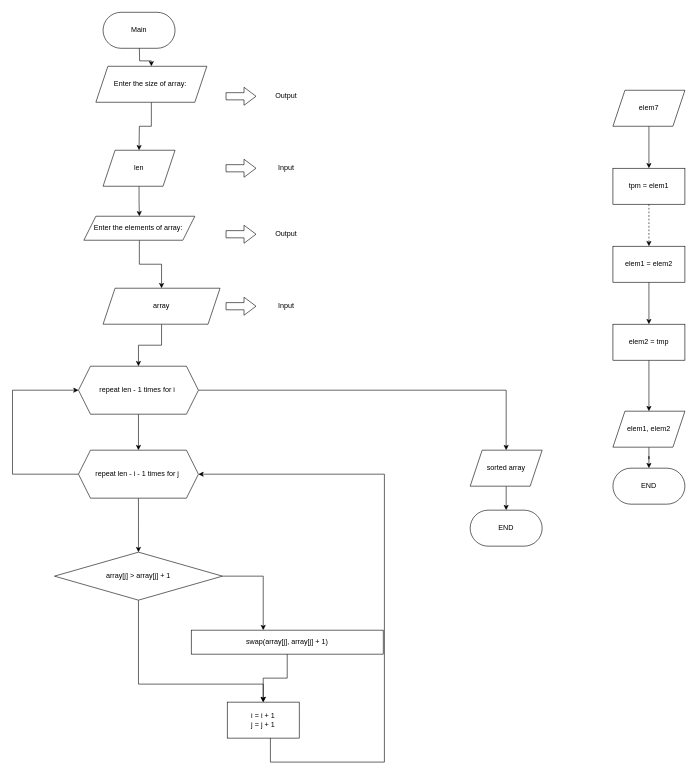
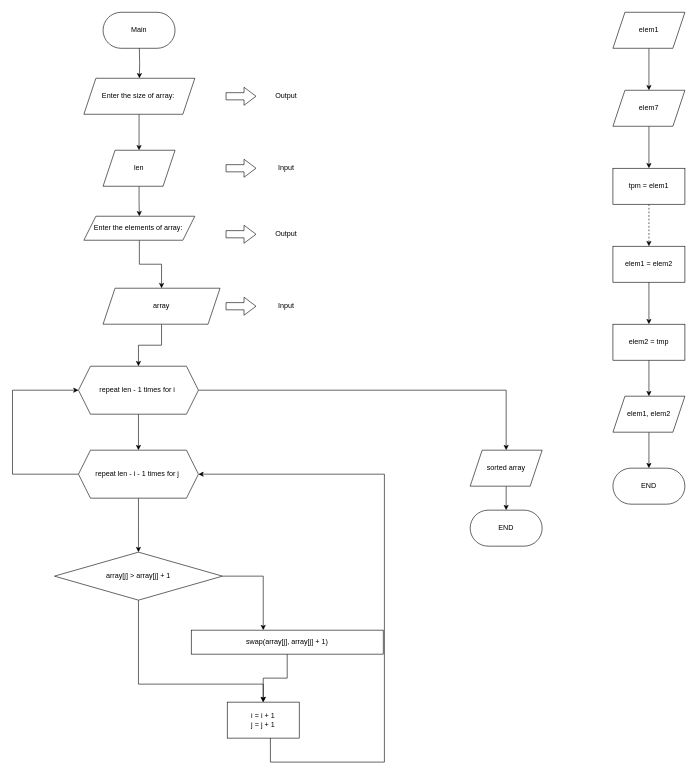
none -> (649, 30)
(151, 84) -> (139, 96)
none -> (649, 84)
(649, 429) -> (649, 414)
